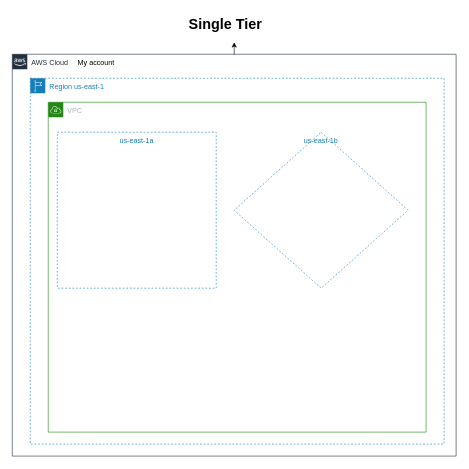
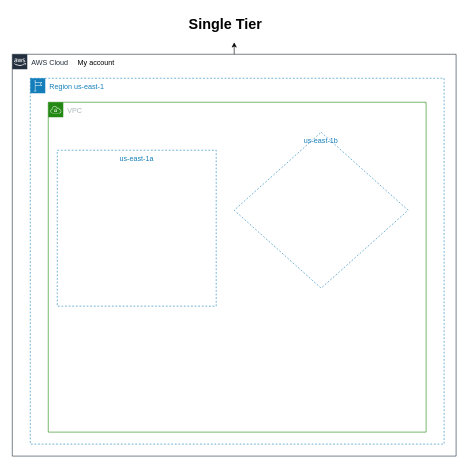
(137, 210) -> (137, 228)
